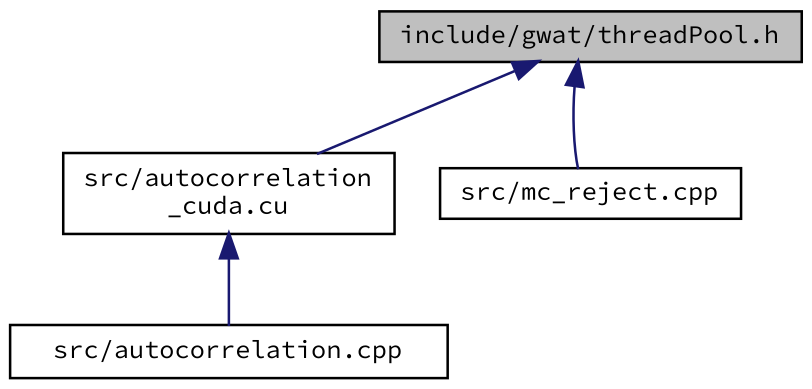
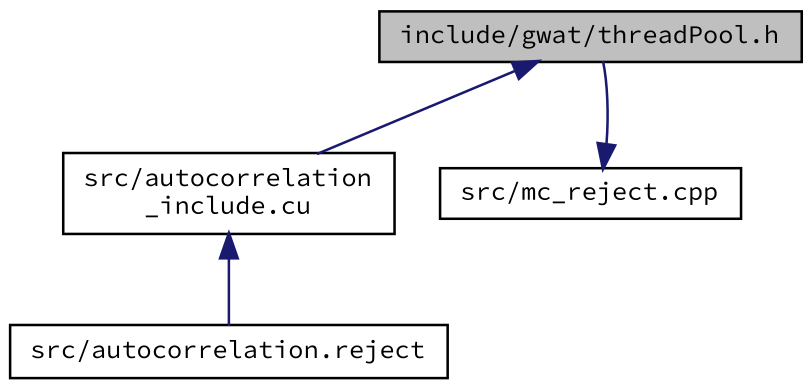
(574, 128) -> (607, 102)
(229, 193) -> (229, 193)
(229, 352) -> (229, 352)
